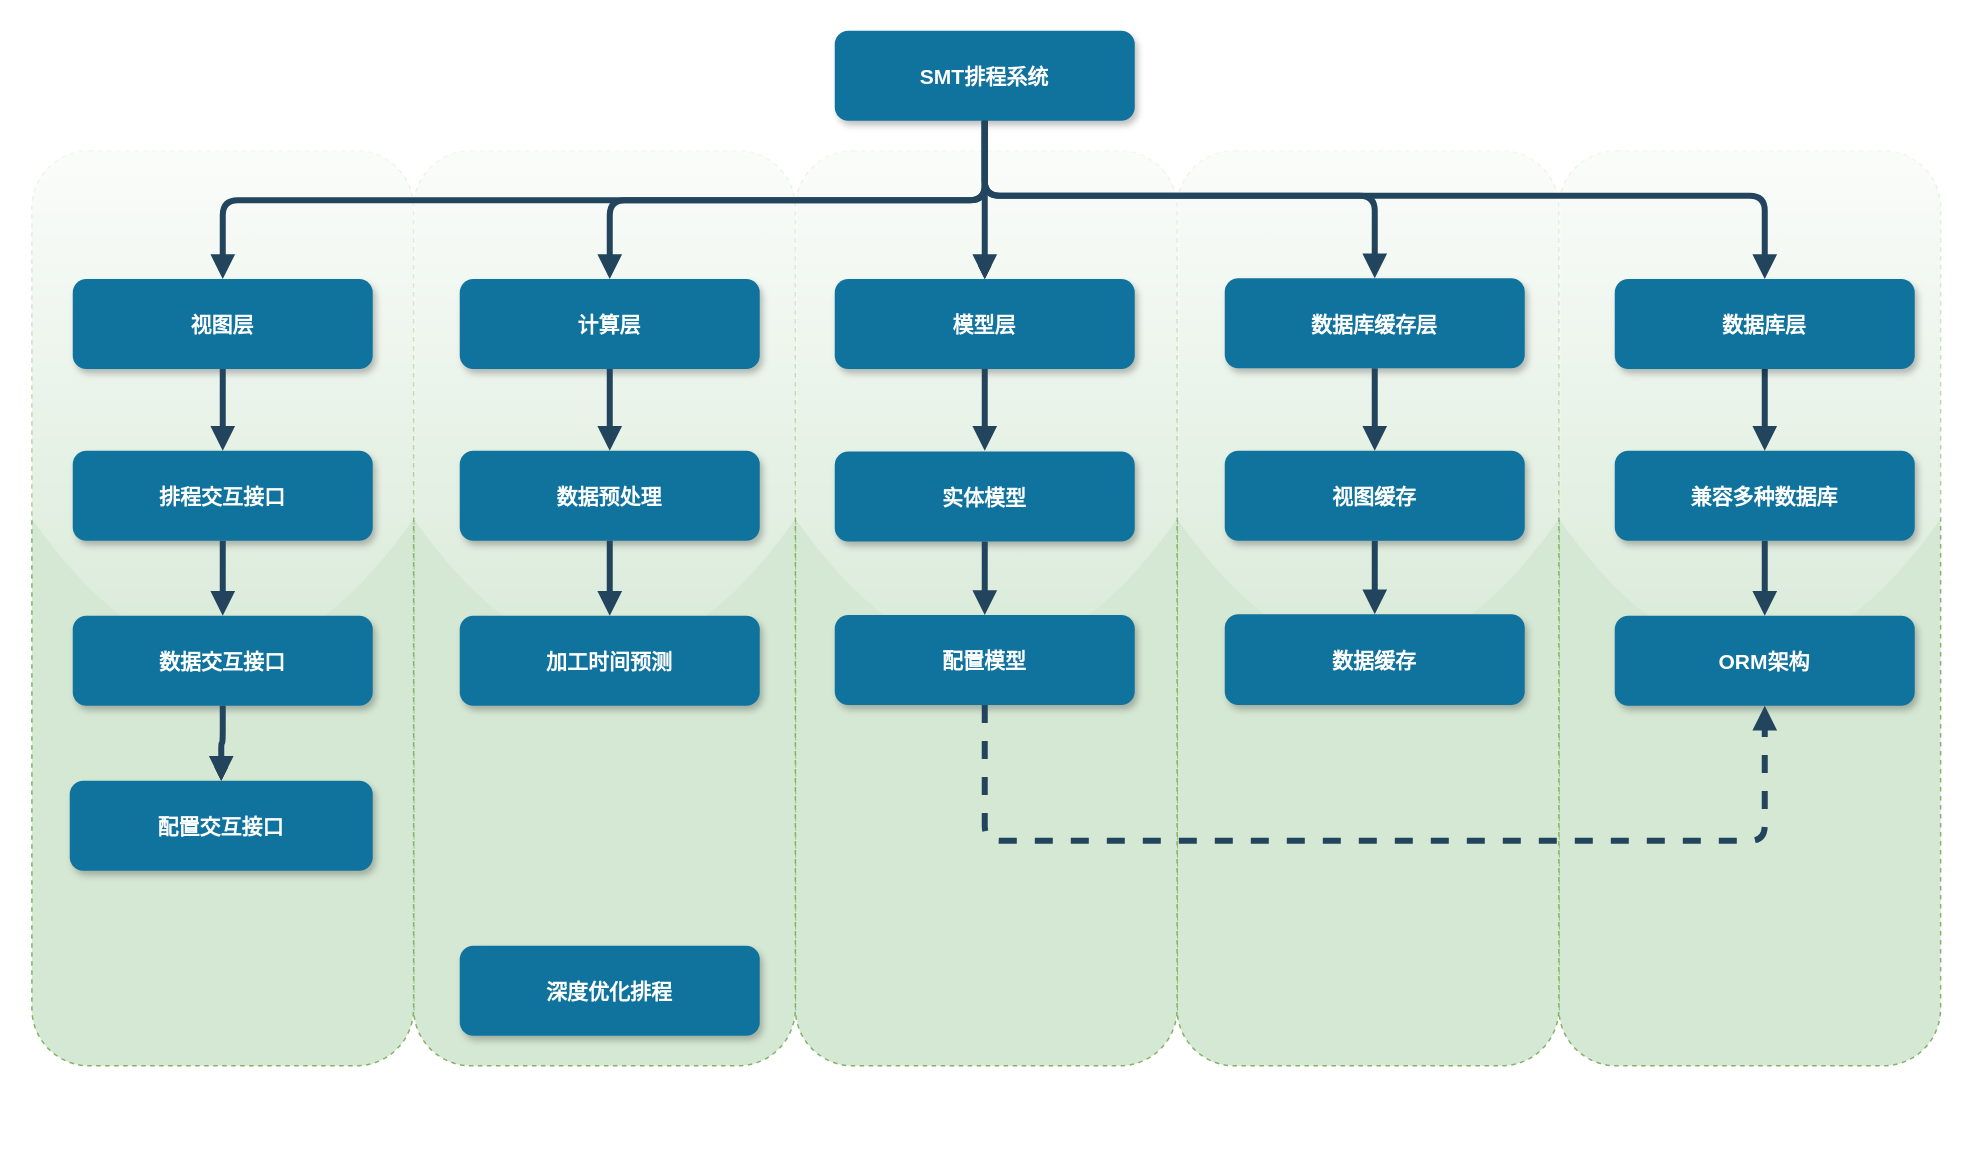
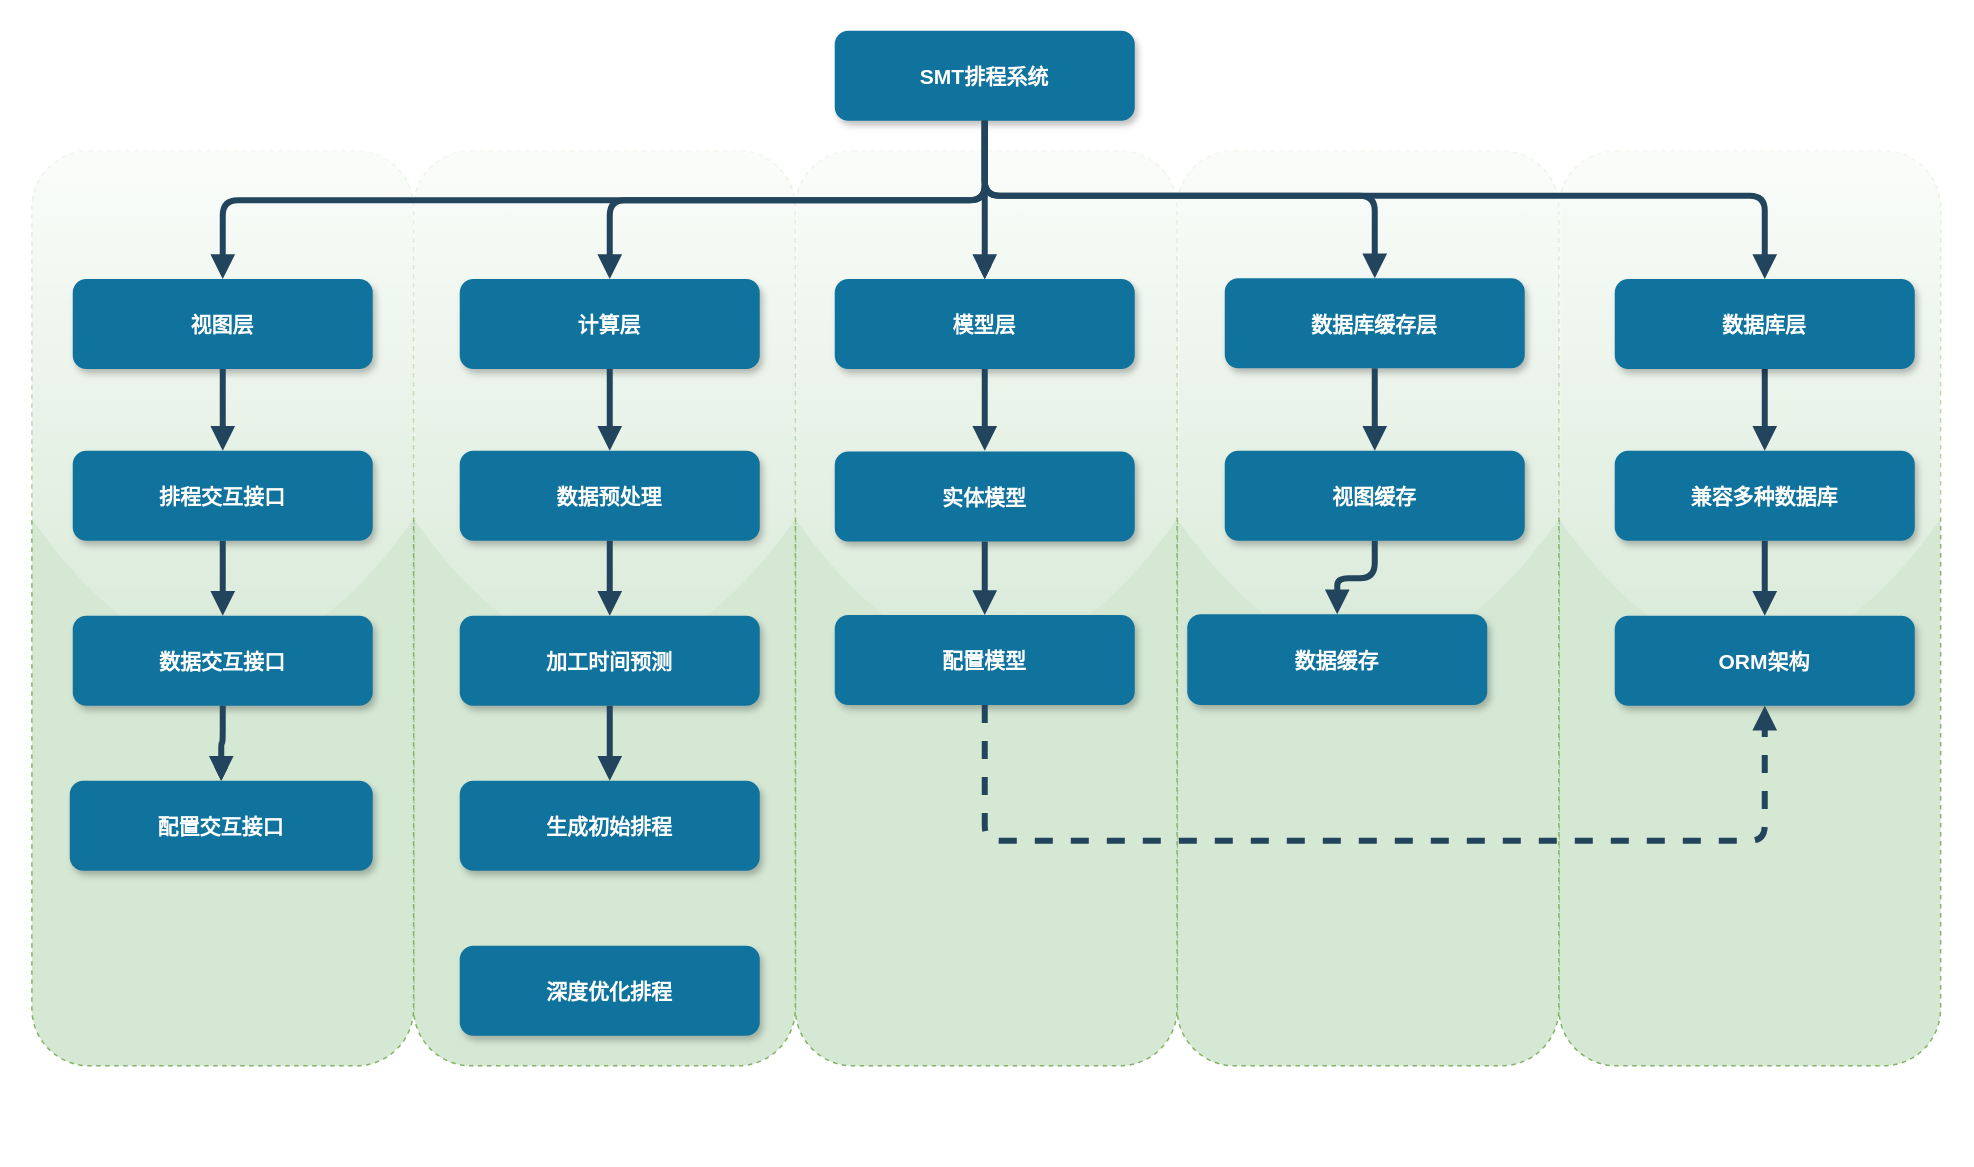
(1375, 660) -> (1337, 660)
none -> (610, 730)
none -> (610, 826)
